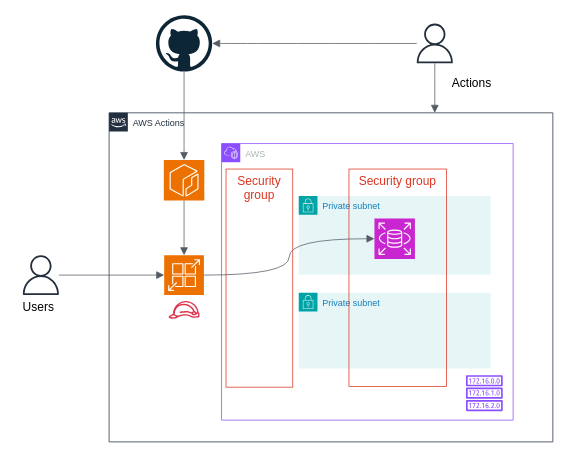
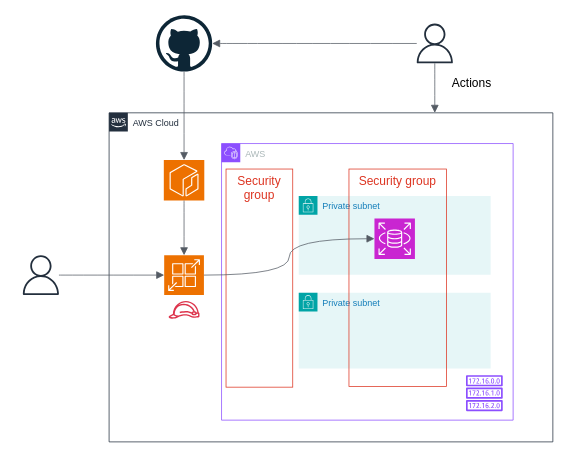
(159, 124) -> (153, 124)
(38, 307) -> none
